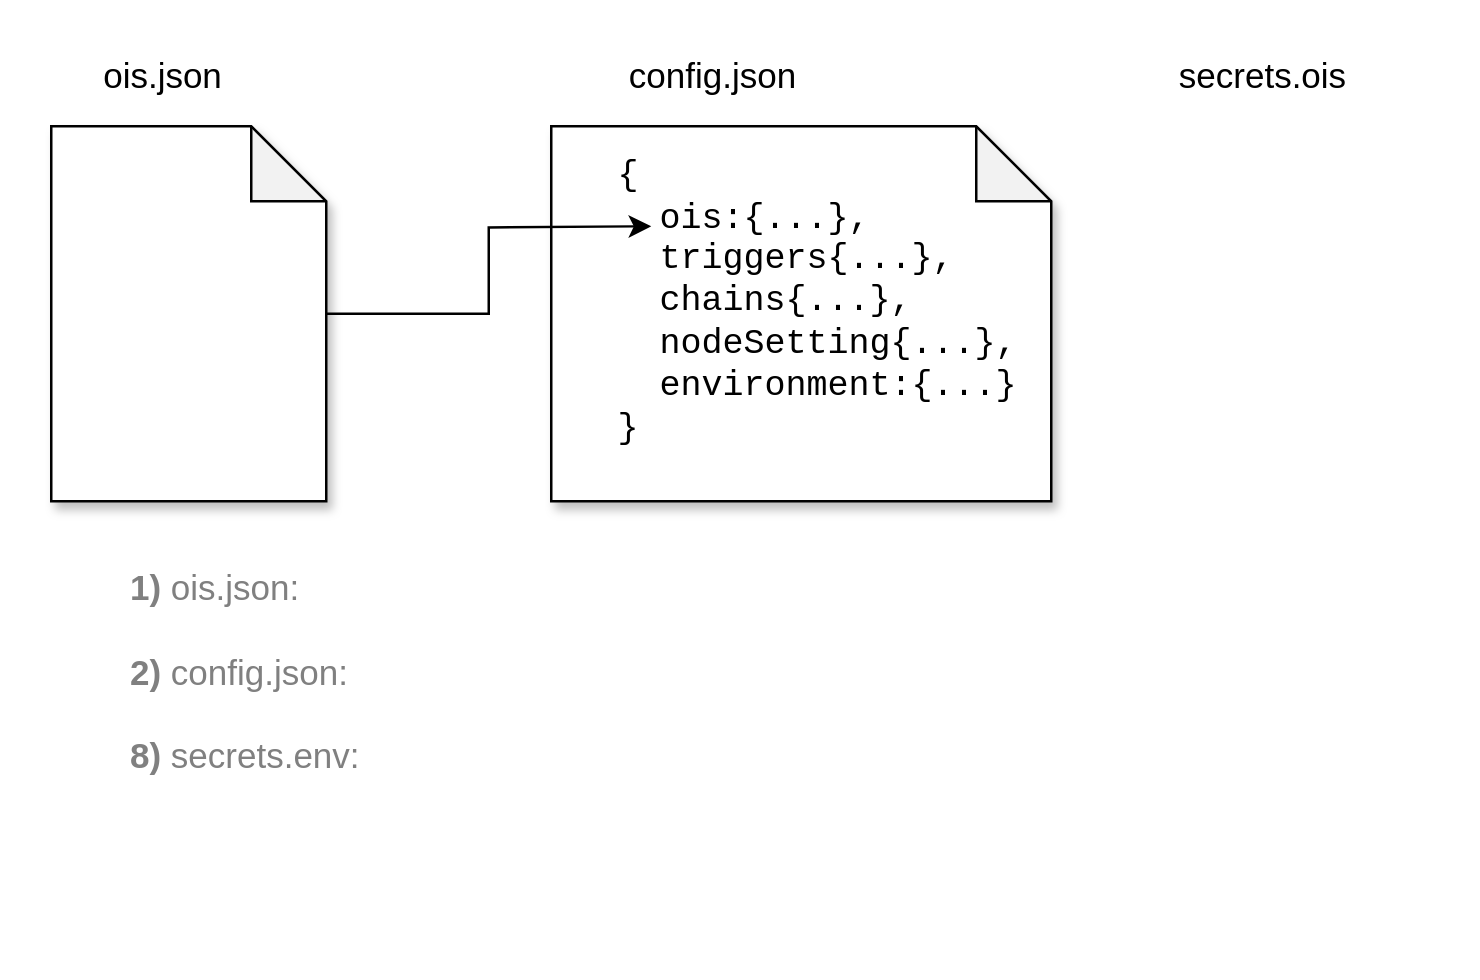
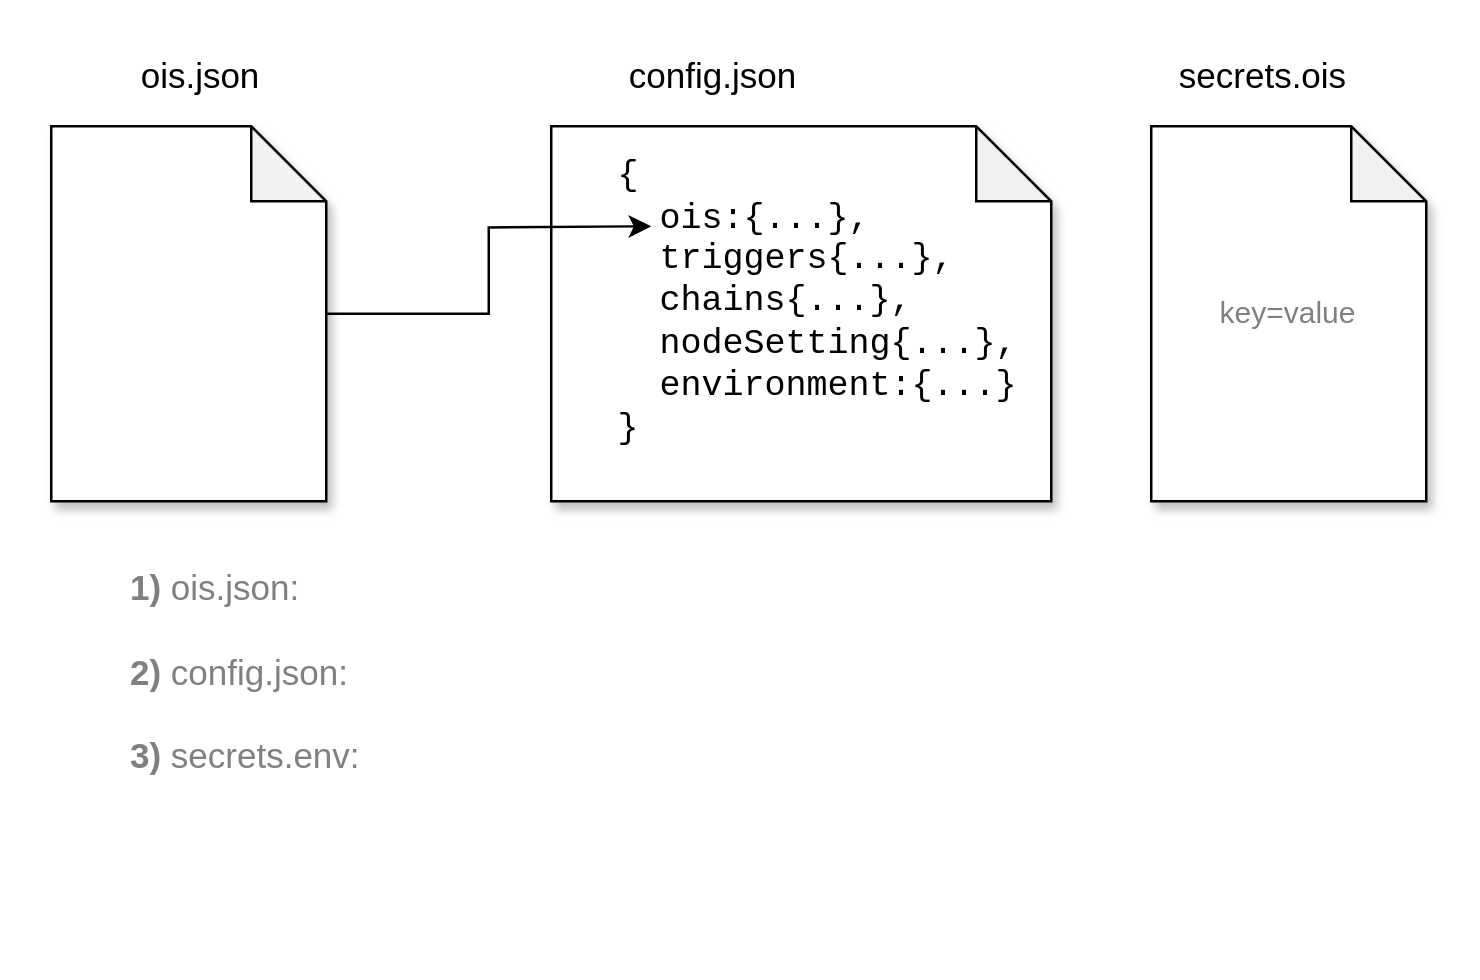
(164, 76) -> (201, 76)
none -> (1289, 314)
(269, 632) -> (269, 632)
